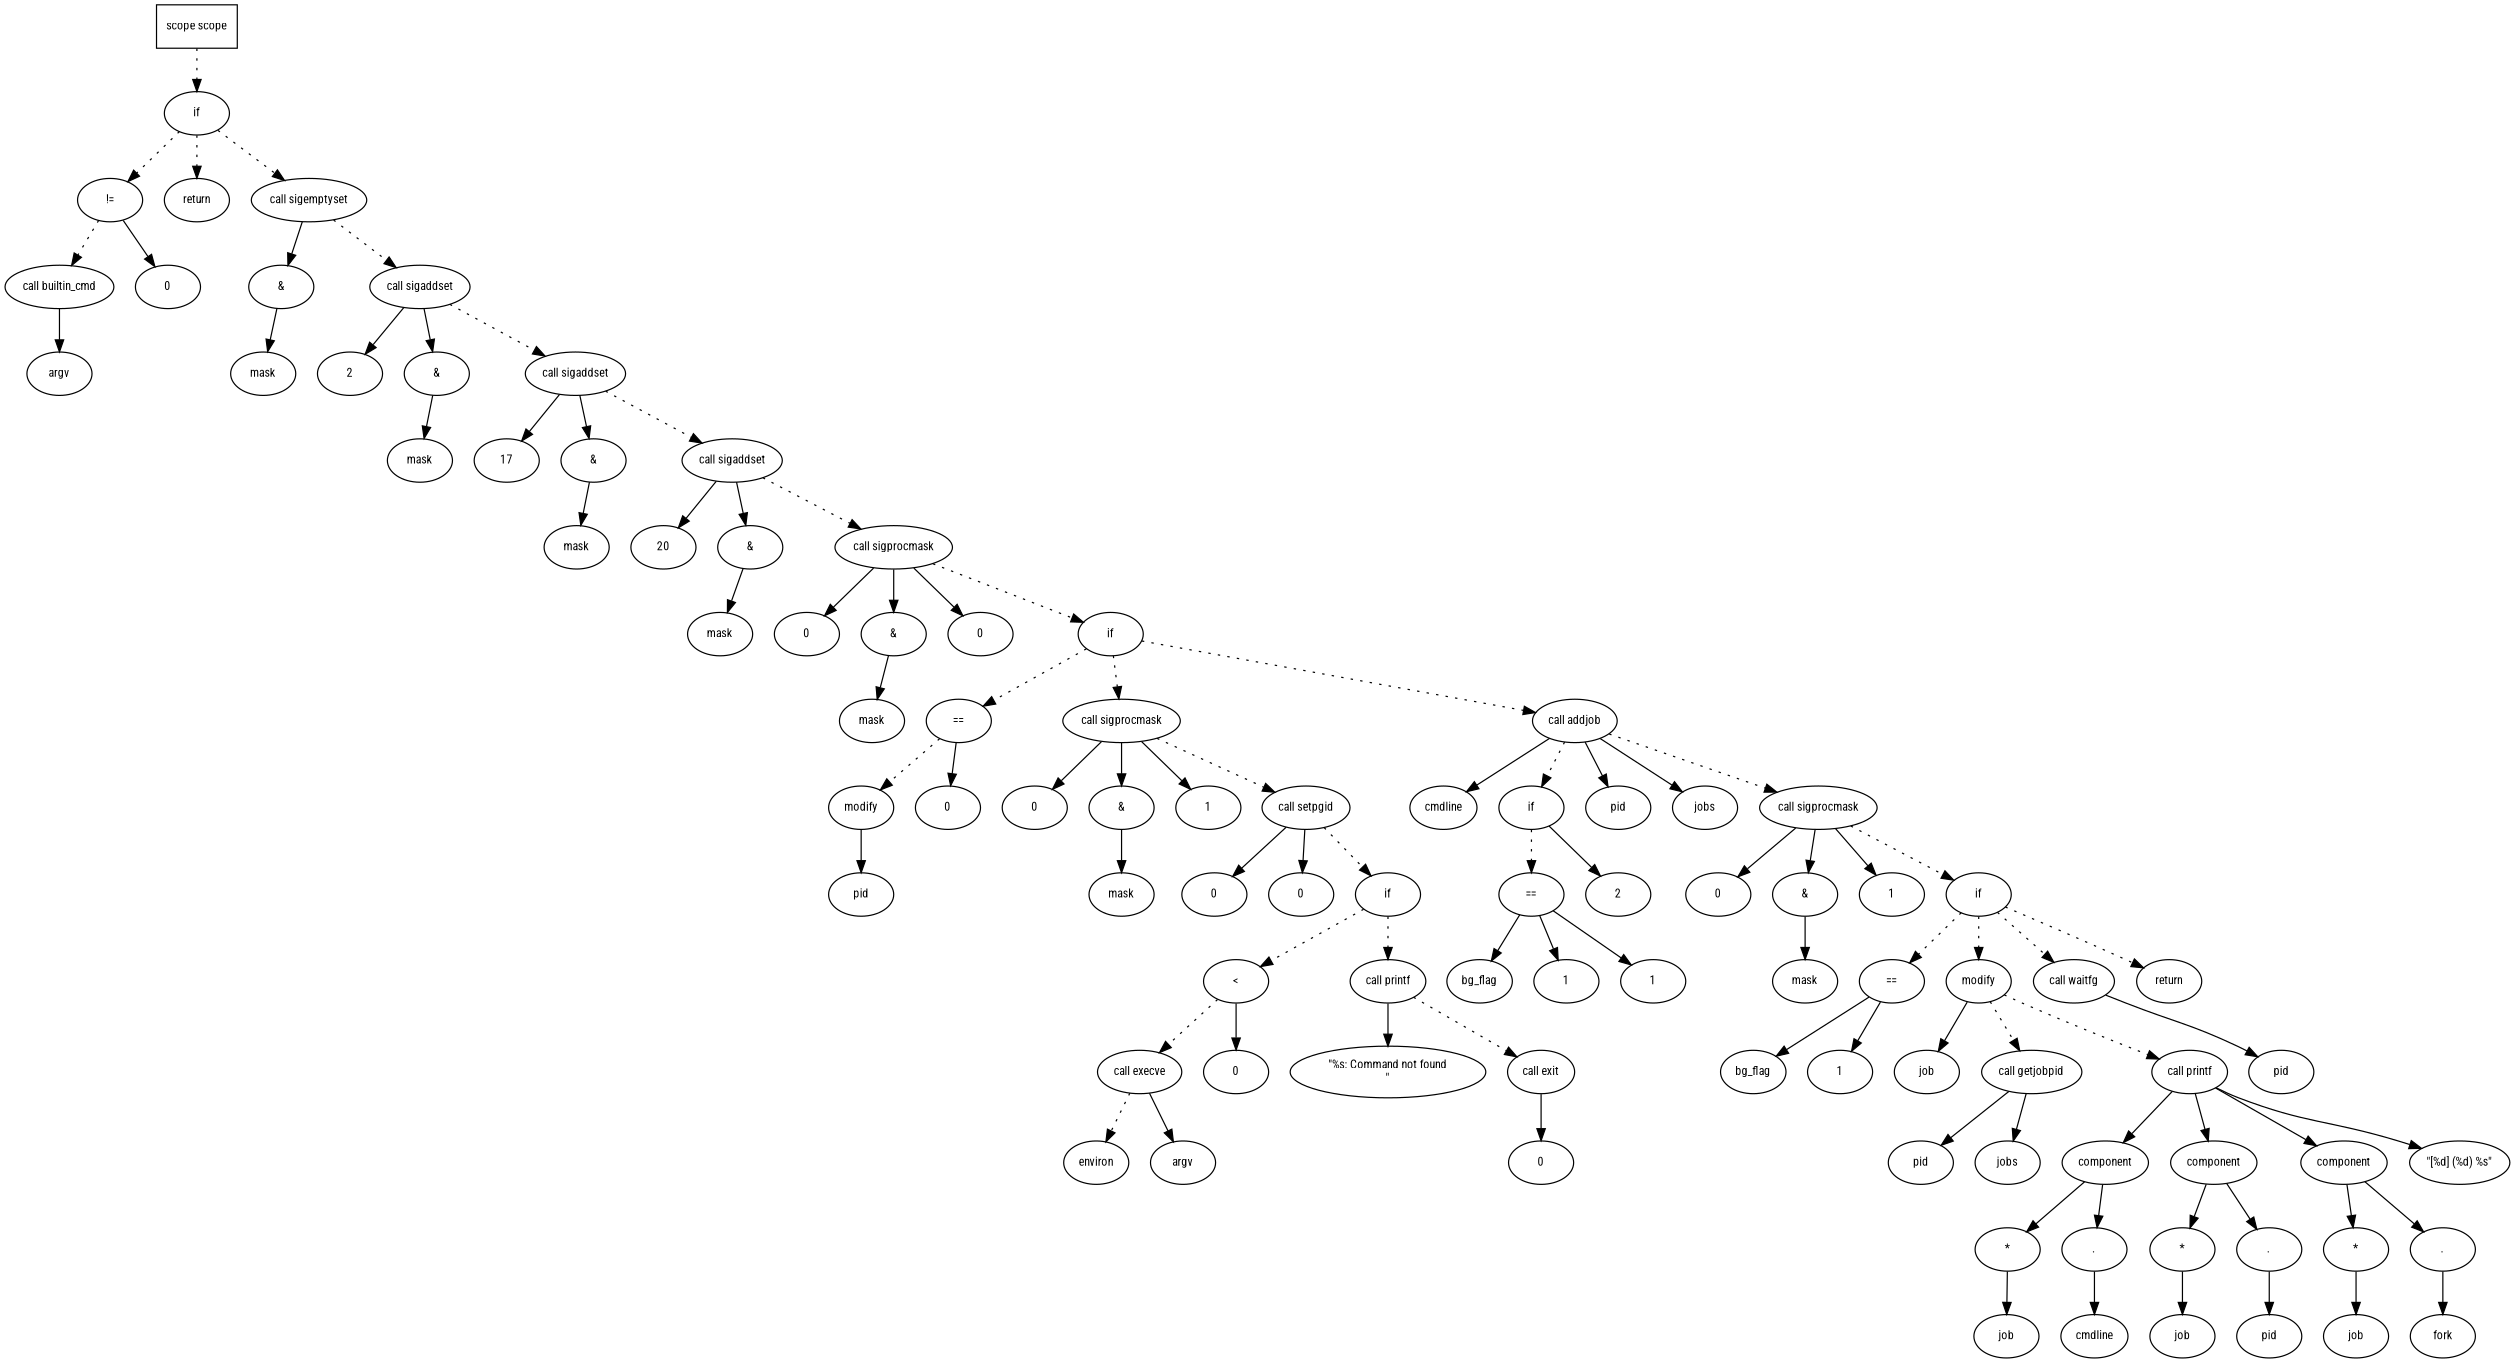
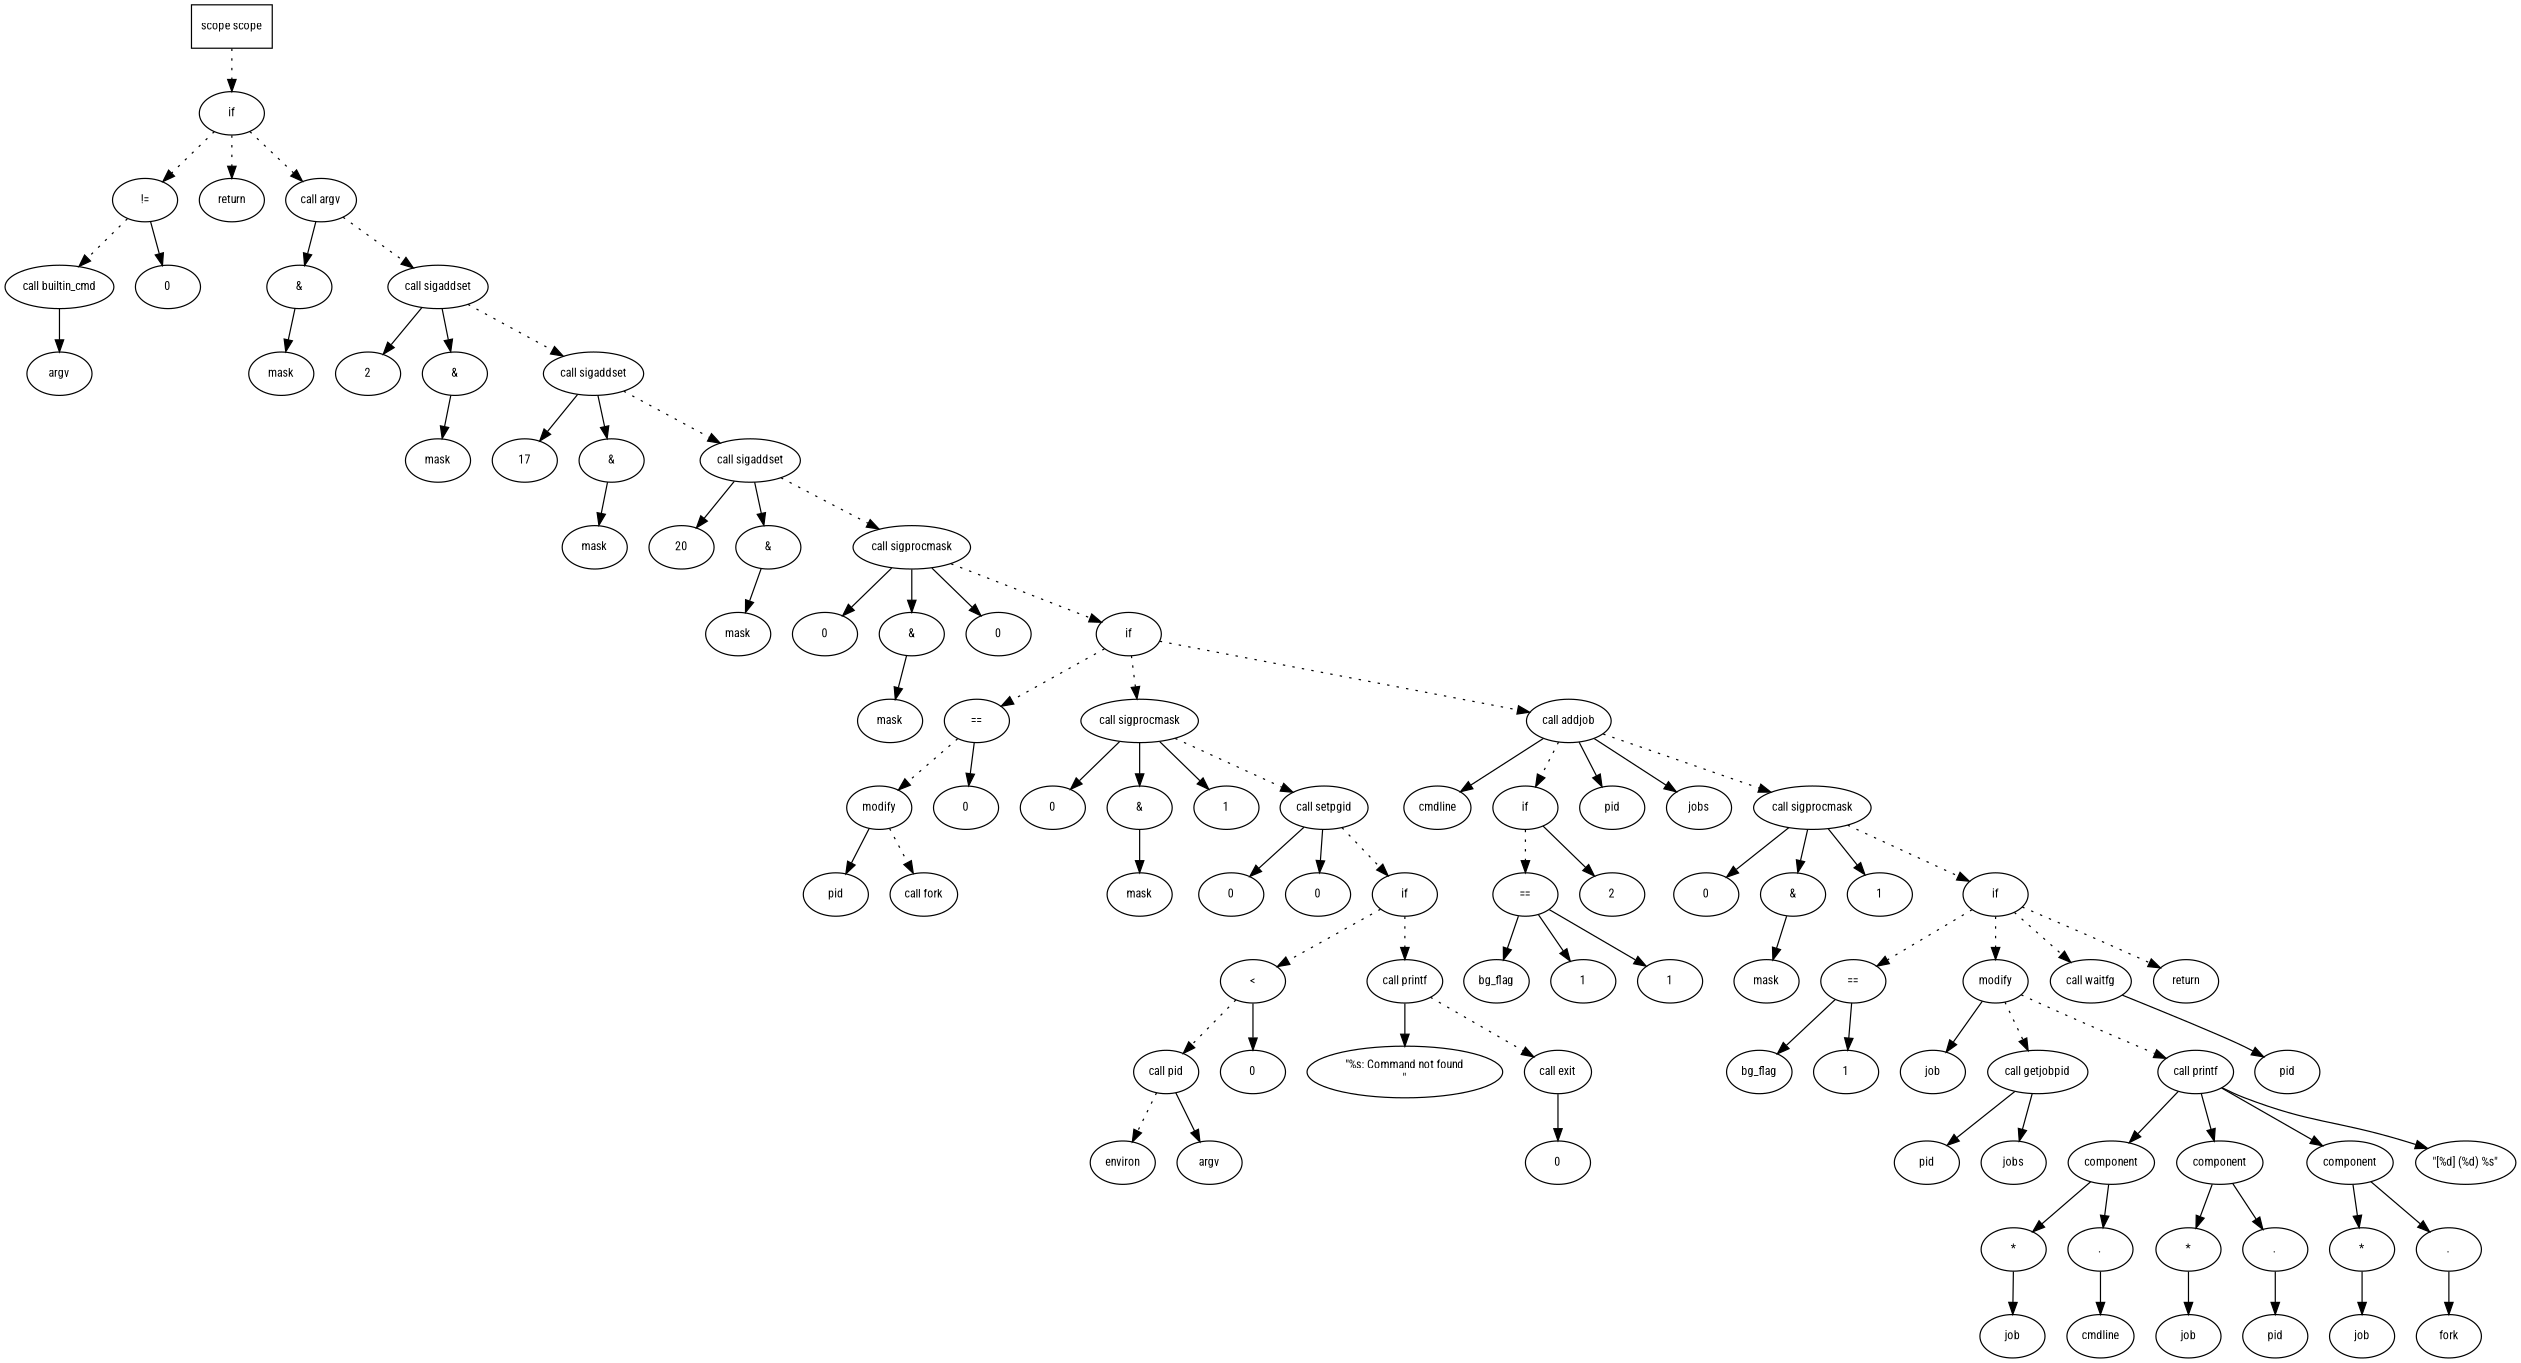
(309, 200) -> (321, 200)
none -> (924, 894)
(1140, 1072) -> (1166, 1072)
